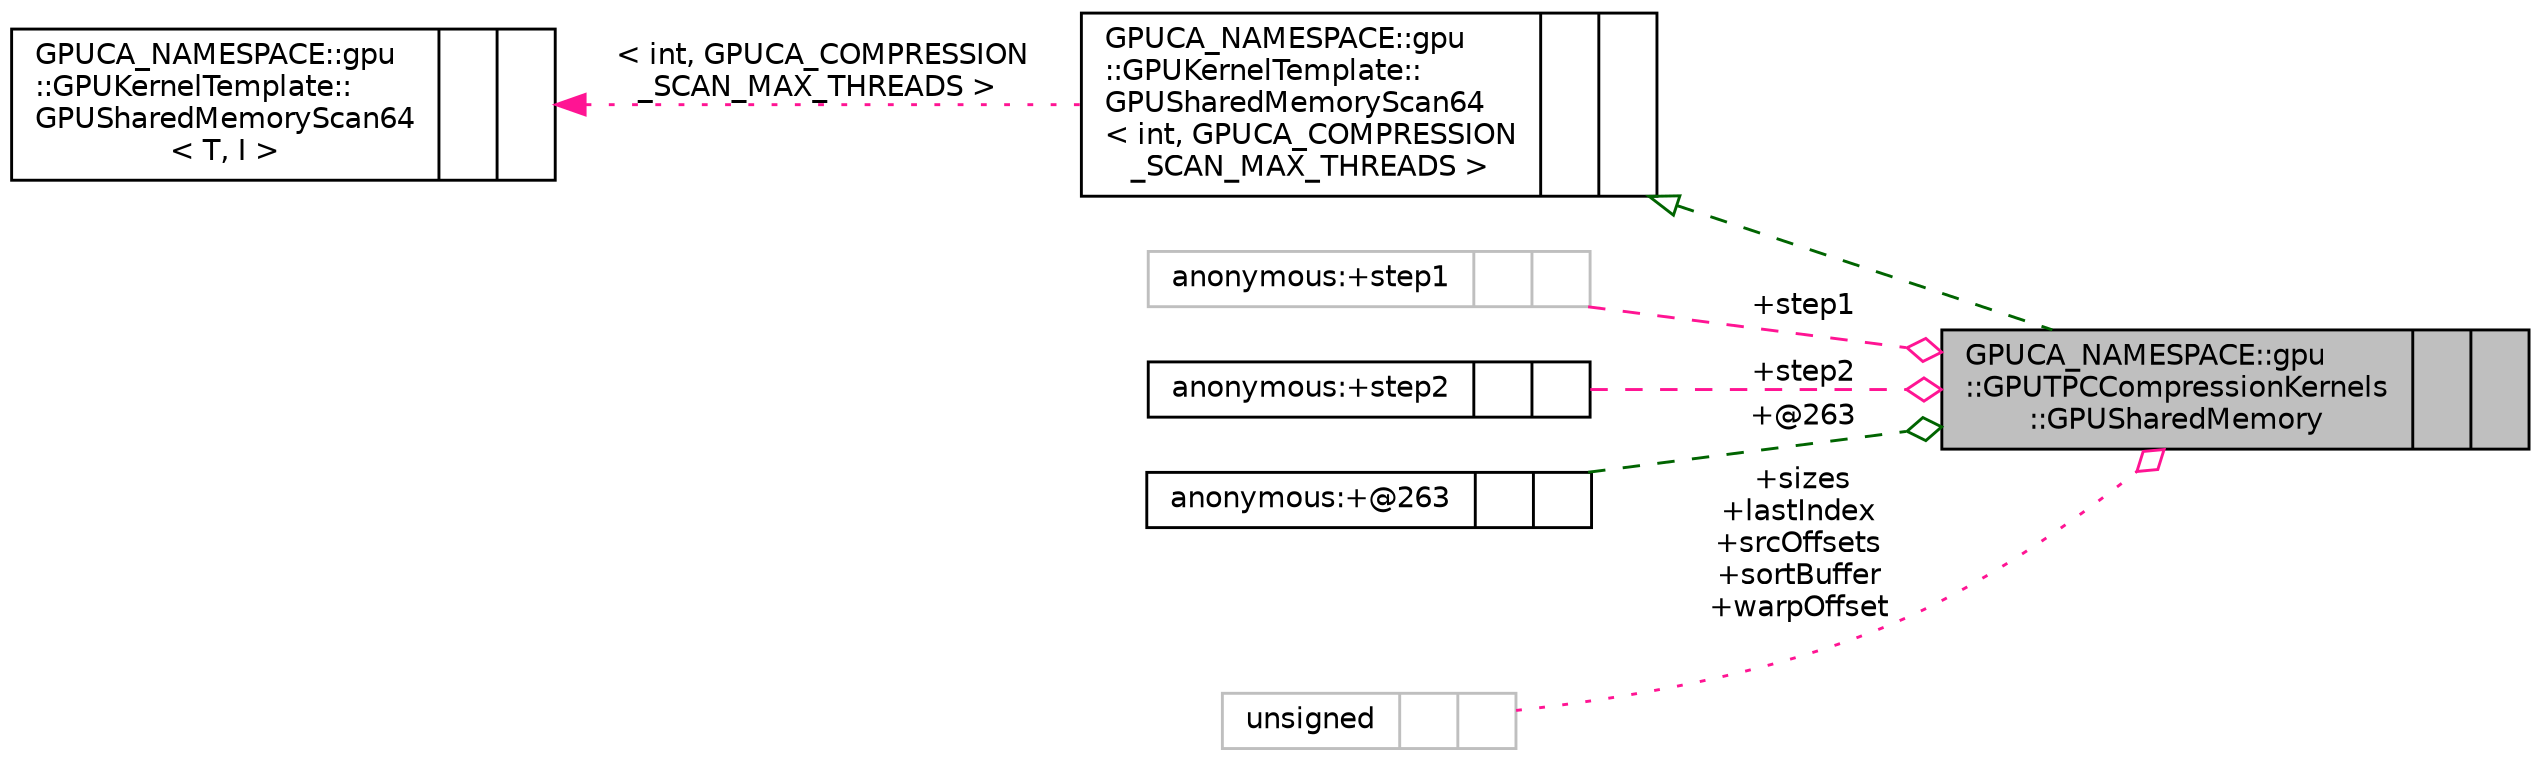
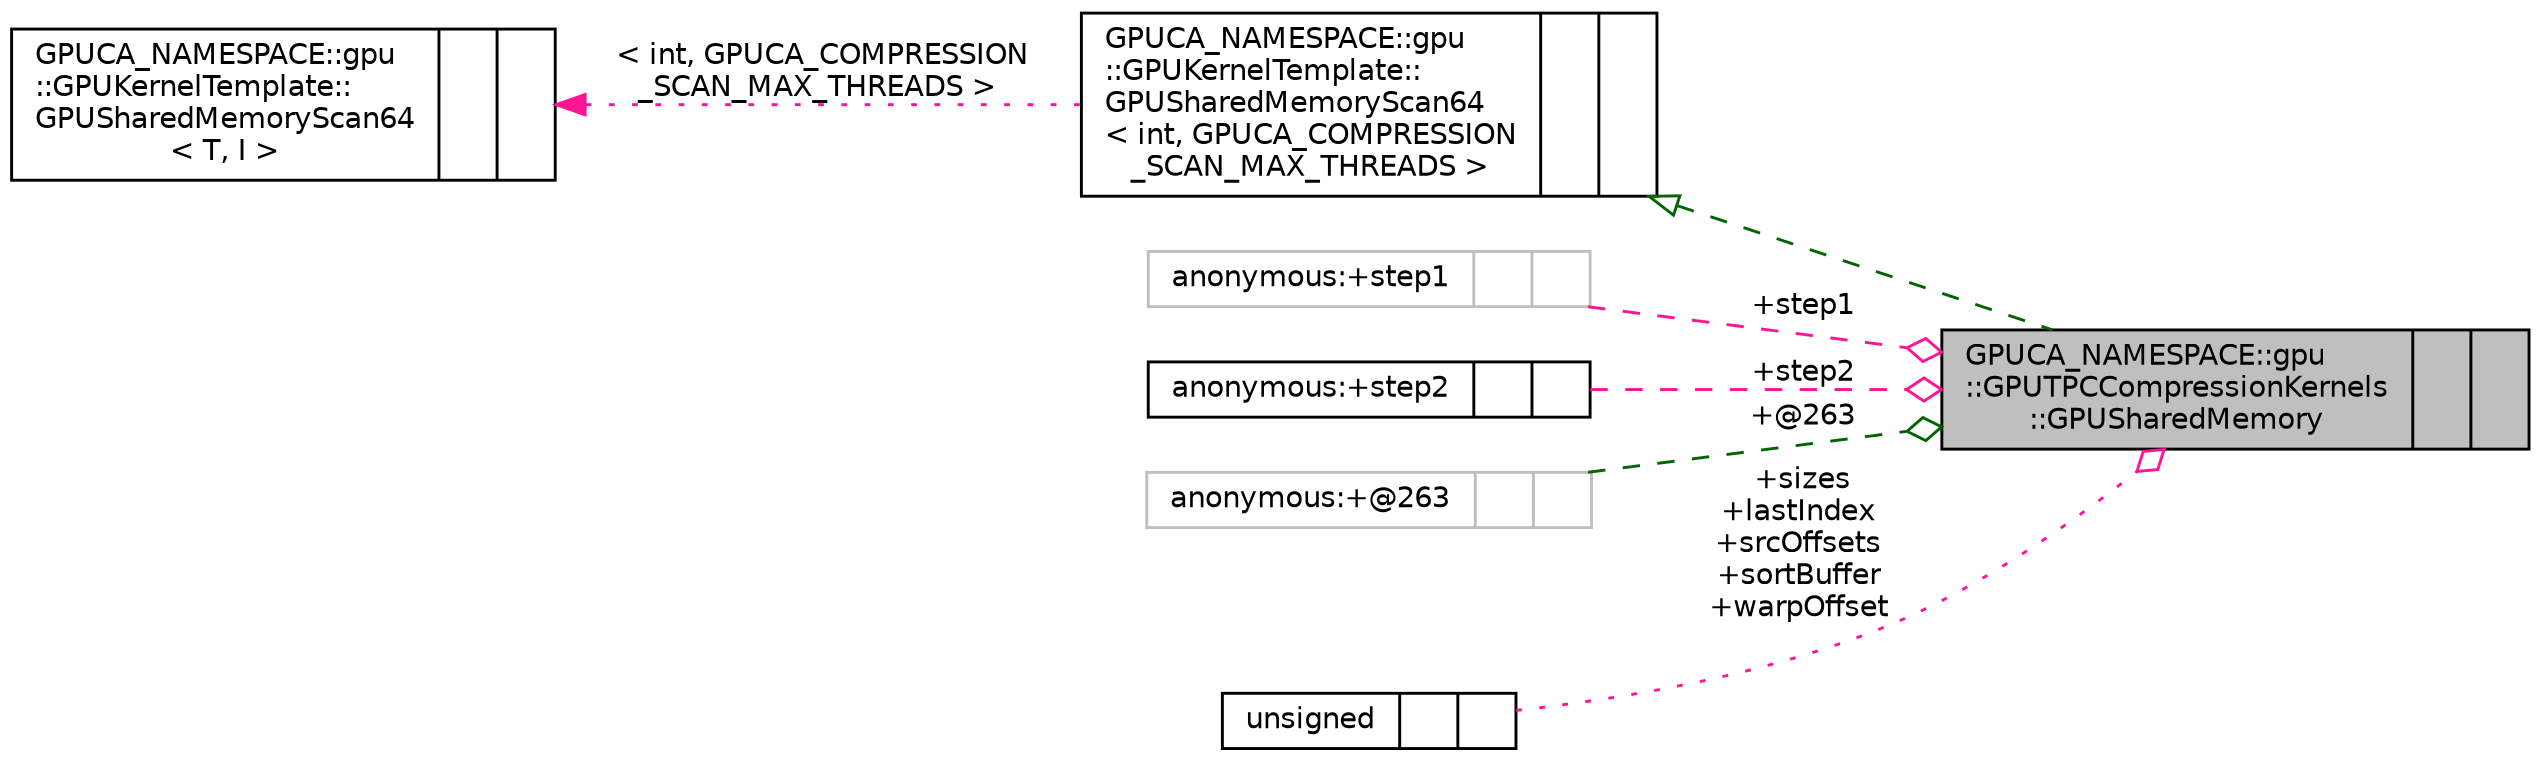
(1369, 500) -> (1369, 500)
(1369, 721) -> (1369, 721)
